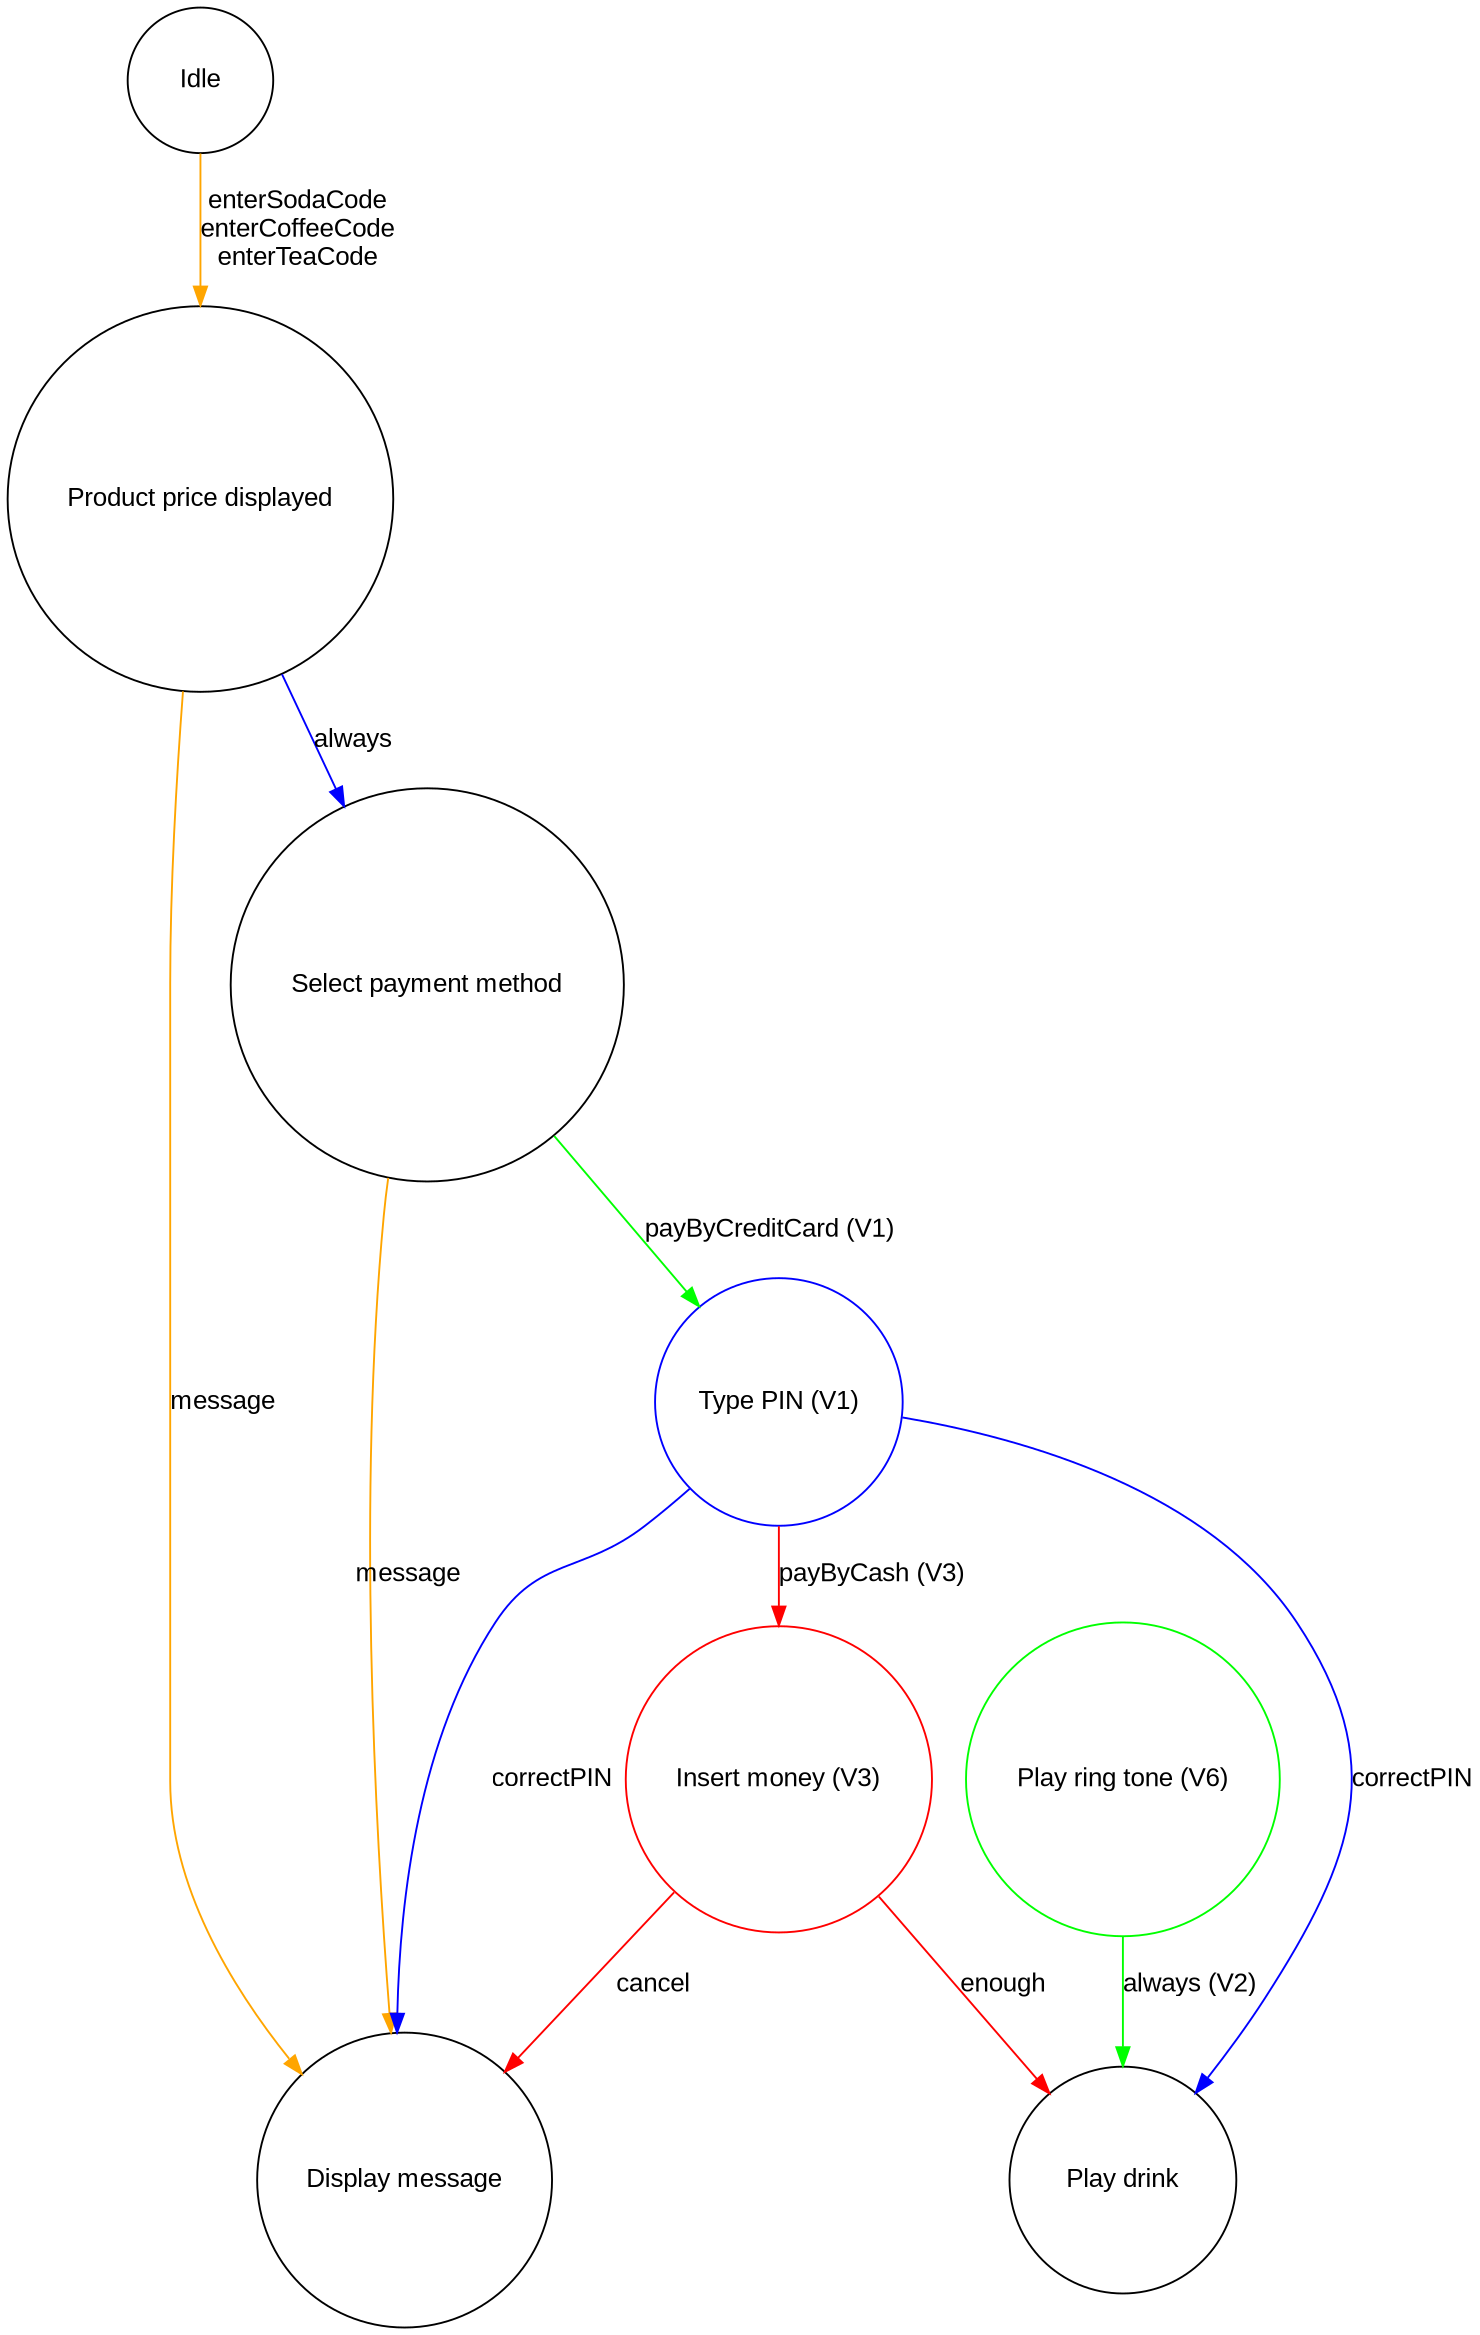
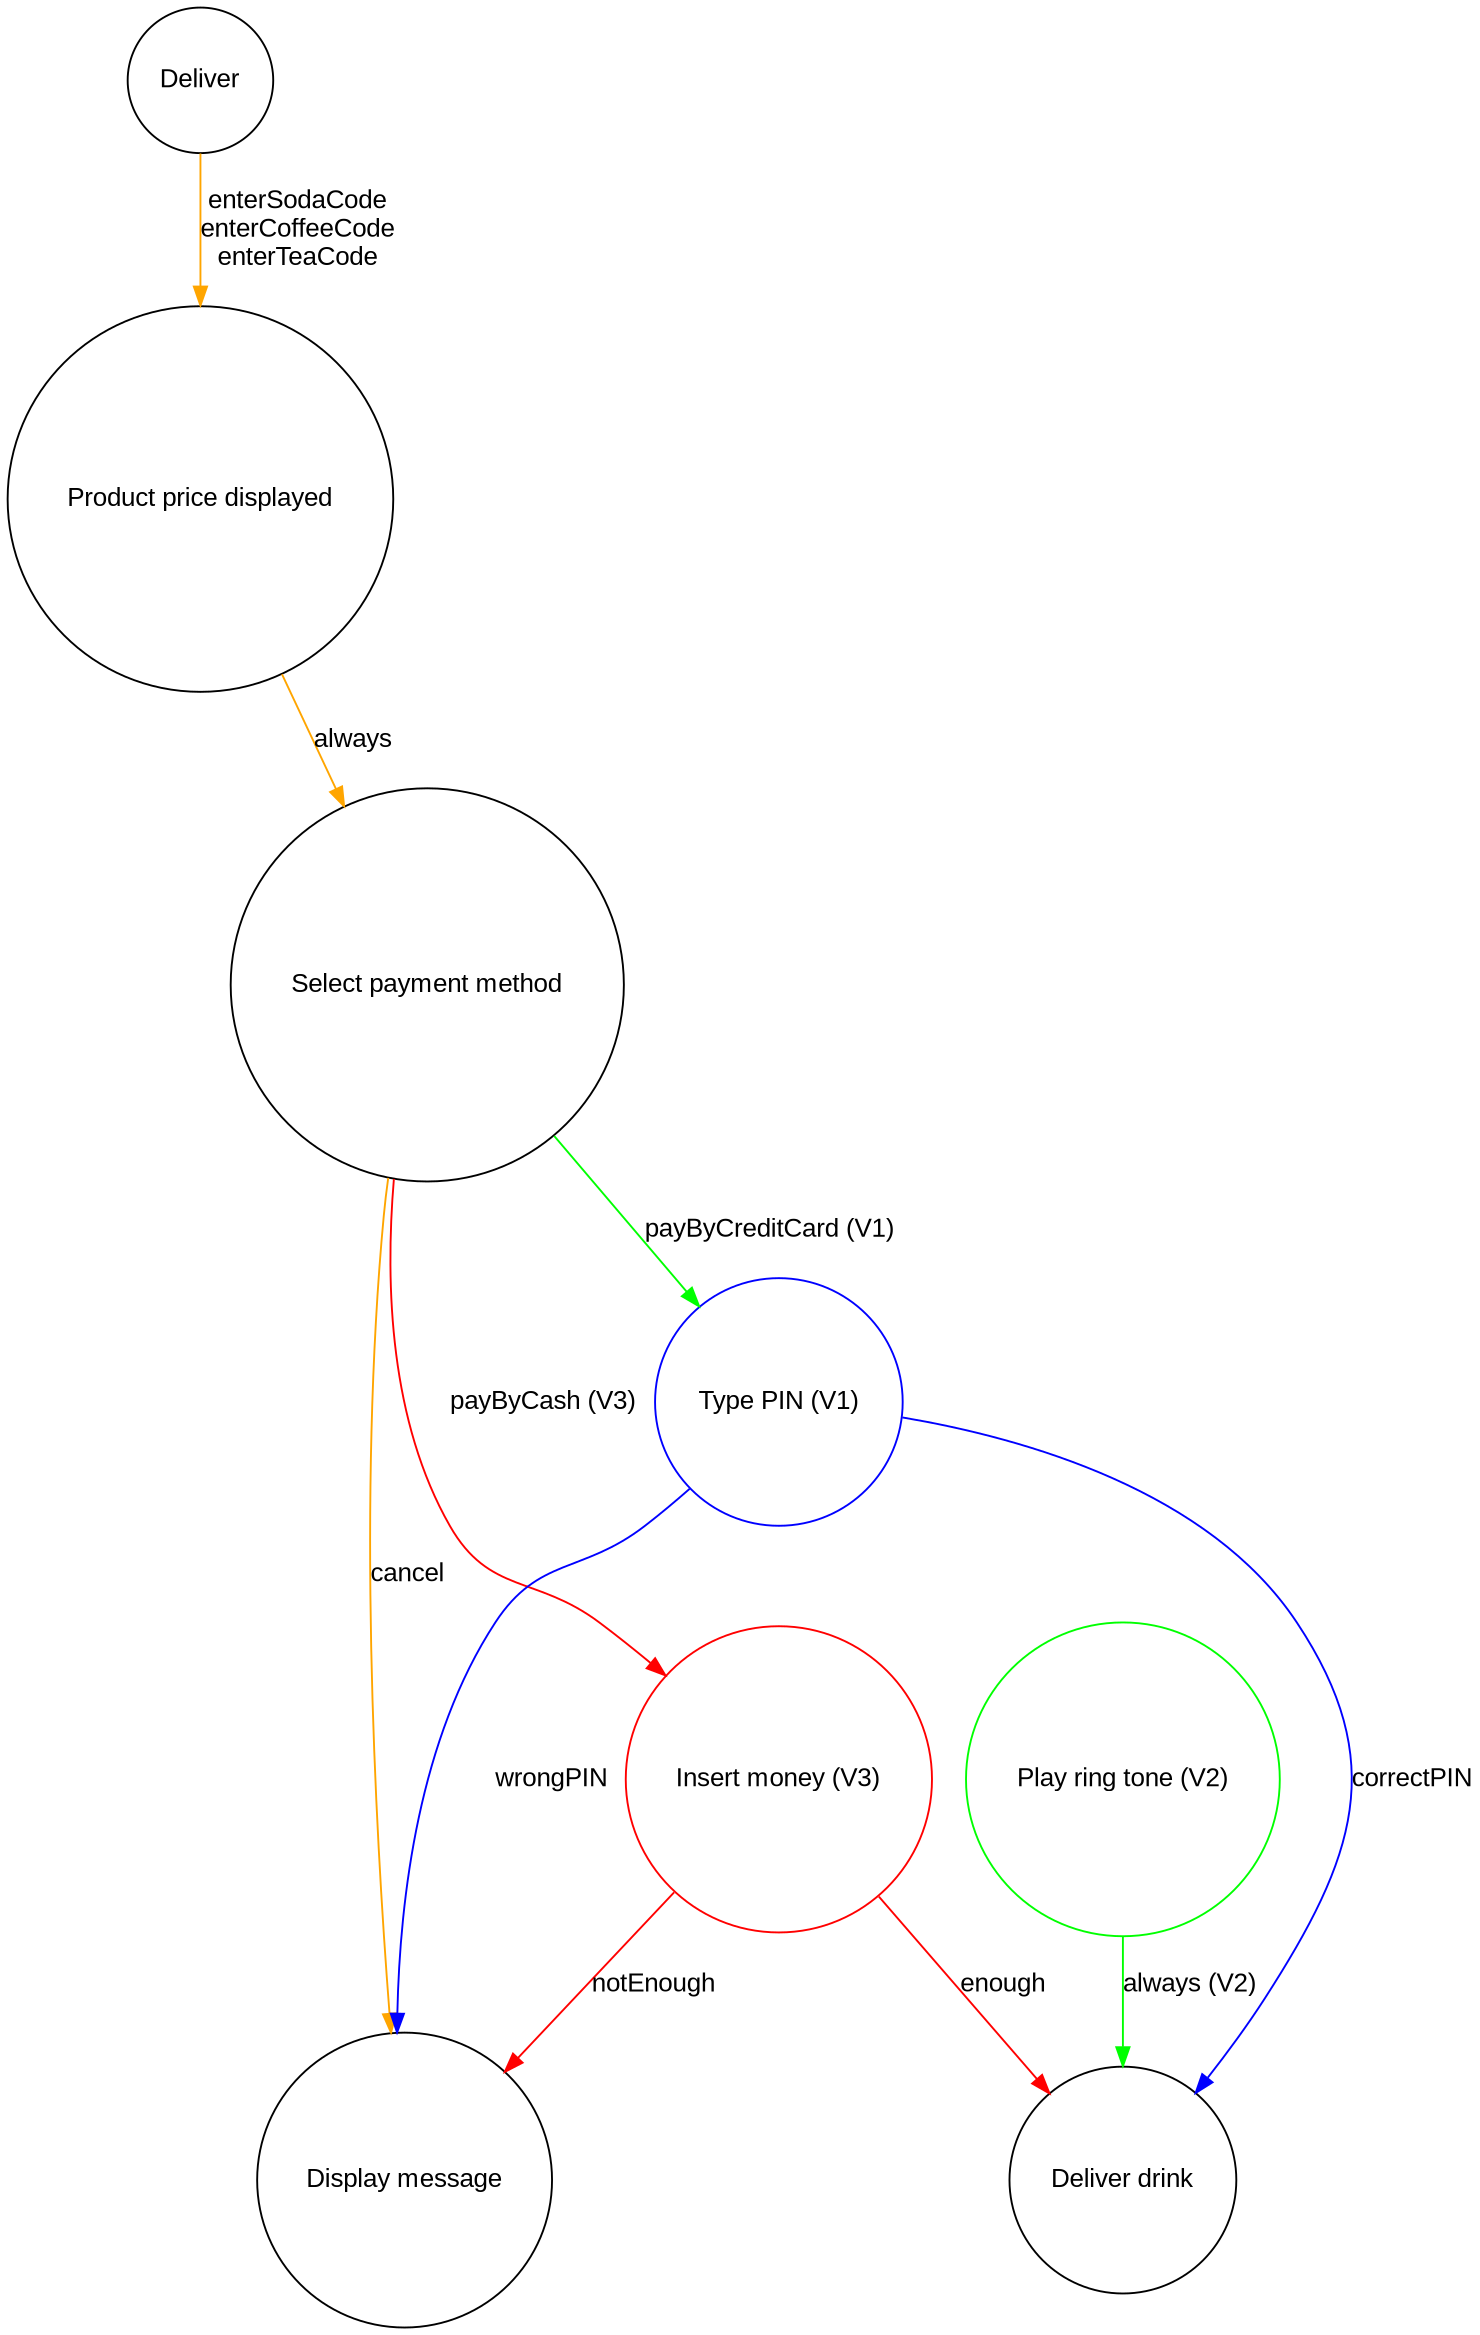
(200, 80) -> (200, 80)
(309, 732) -> (309, 732)
(170, 1390) -> none
(779, 1566) -> (427, 1476)
(408, 1574) -> (408, 1574)
(552, 1779) -> (552, 1779)
(1123, 1779) -> (1123, 1779)
(654, 1984) -> (654, 1984)
(1123, 2180) -> (1123, 2180)
